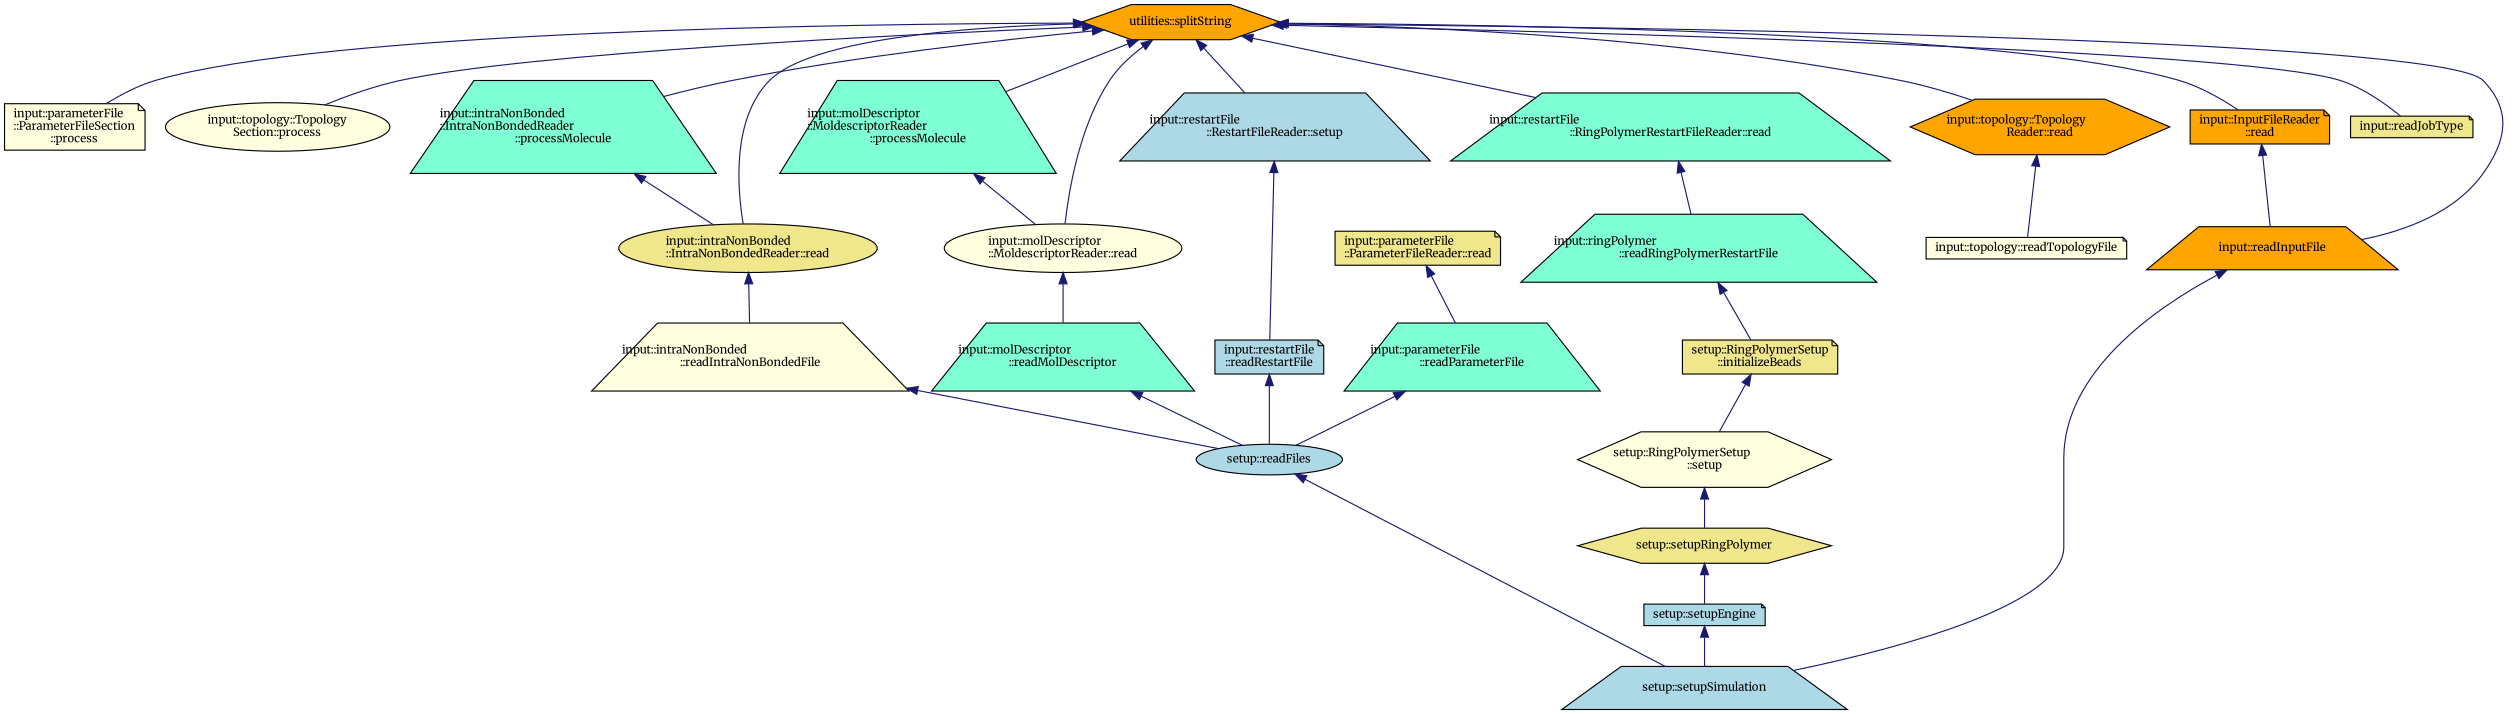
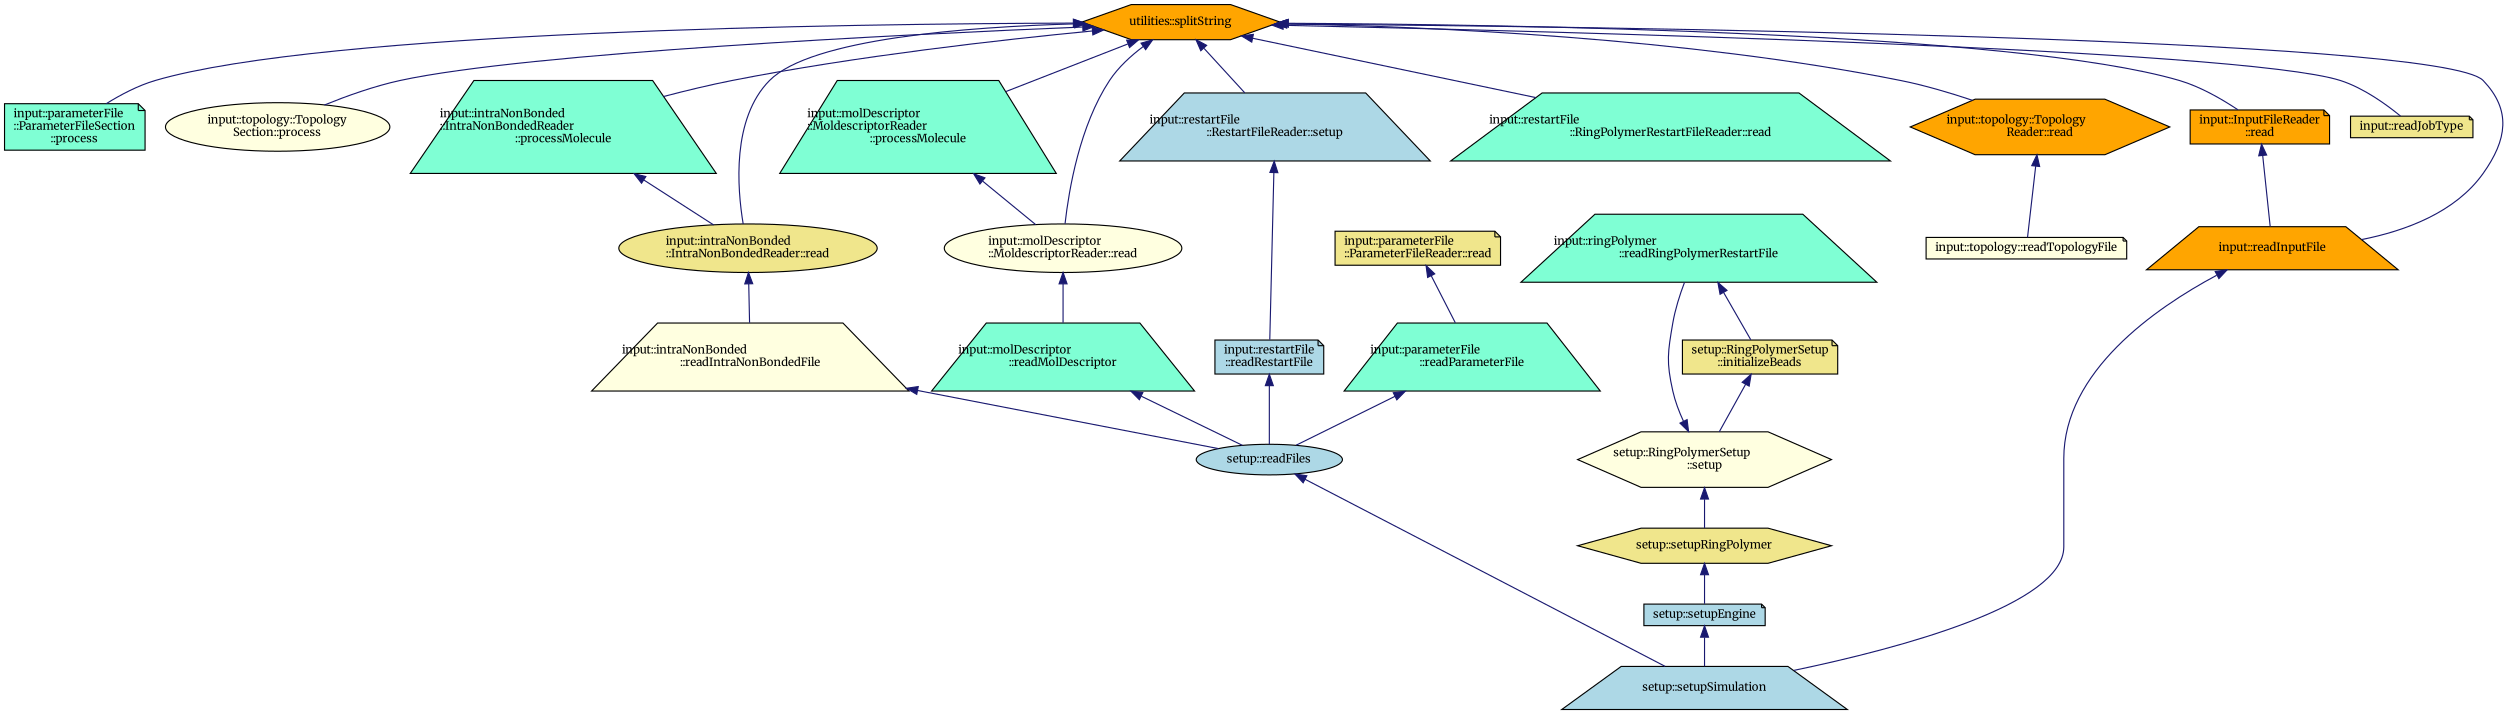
(75, 127) -> (75, 127)
(1686, 193) -> (1669, 352)
